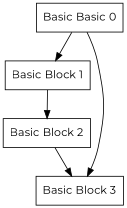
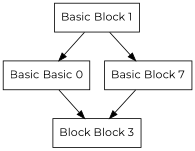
(66, 43) -> (74, 44)
(47, 133) -> (148, 75)
(80, 191) -> (97, 133)
